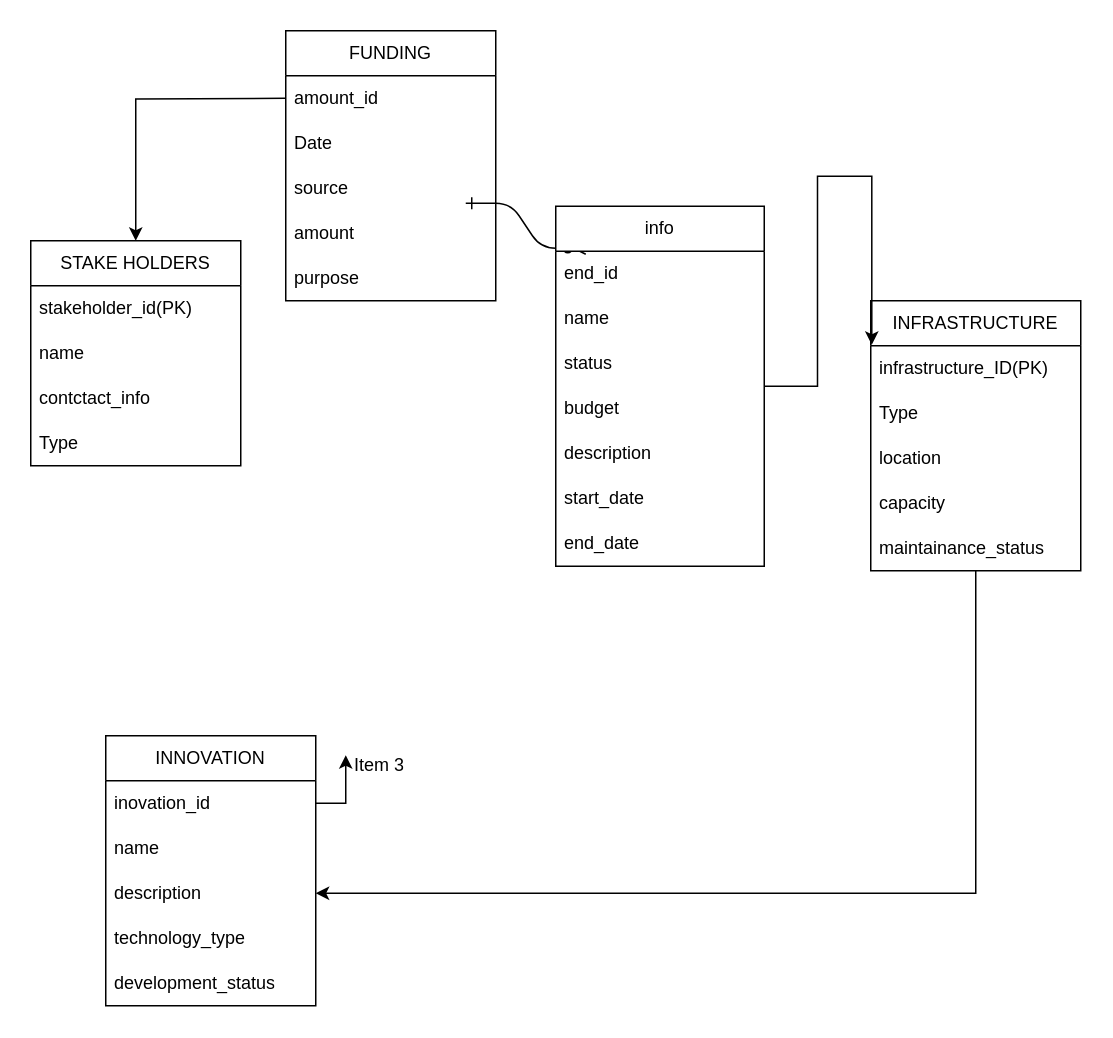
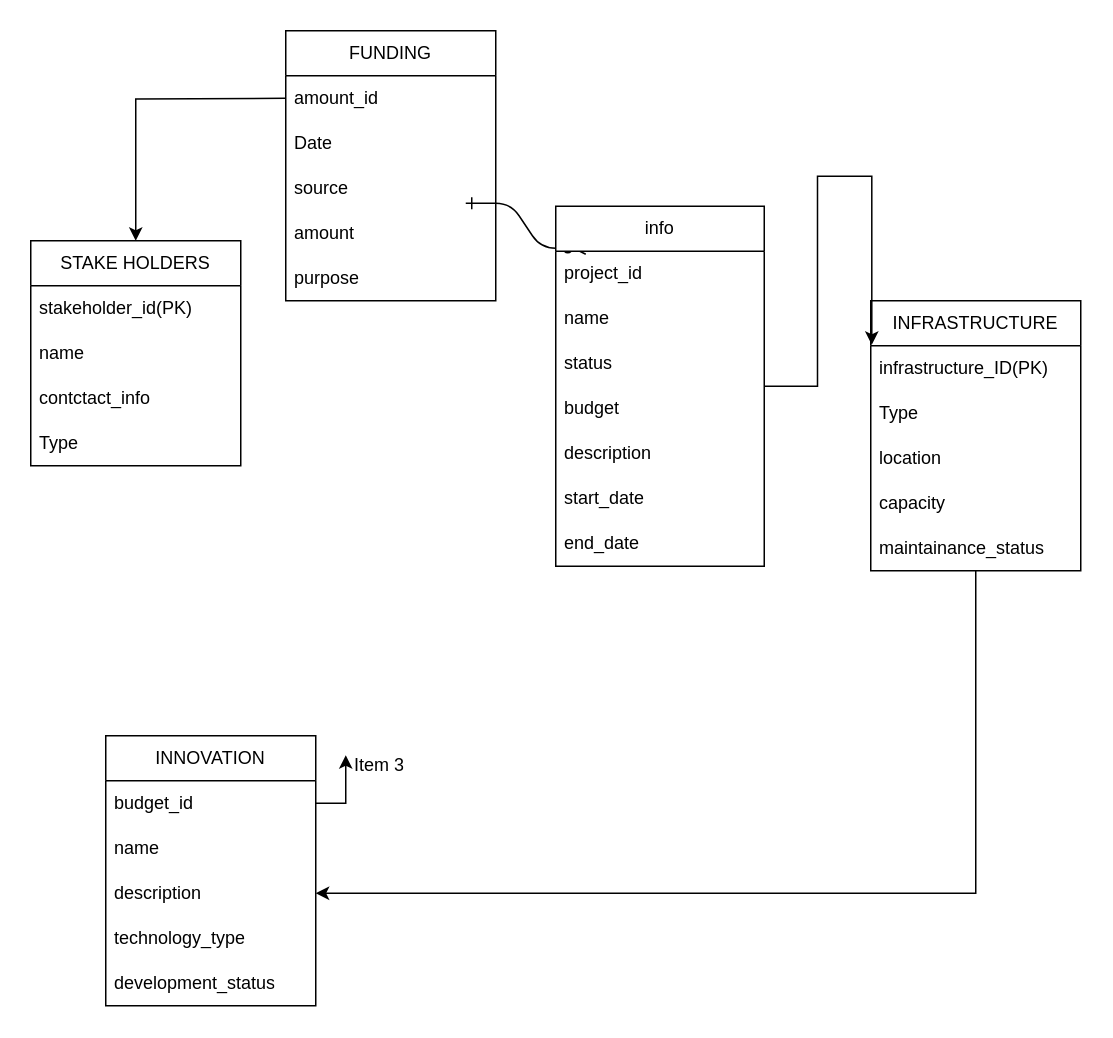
(593, 274) -> (613, 274)
(168, 803) -> (158, 803)
